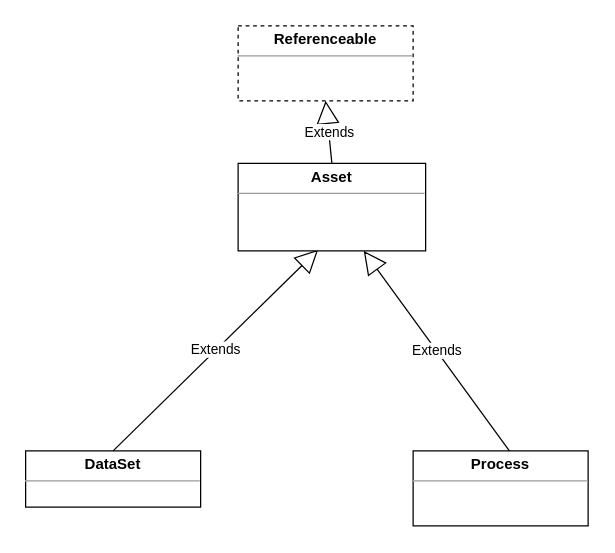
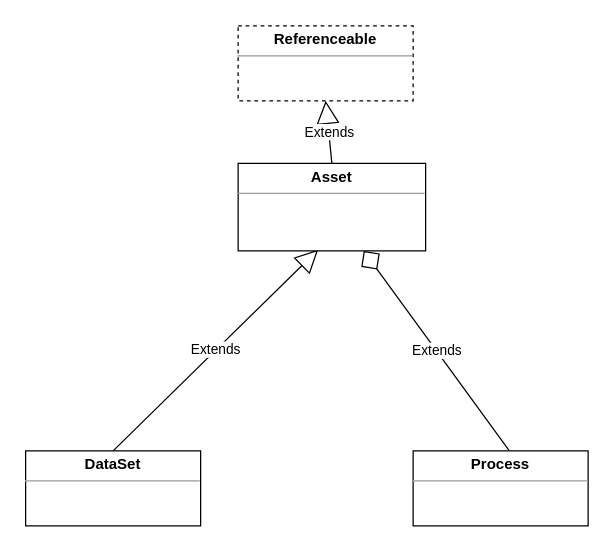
(378, 270) -> (377, 269)
(113, 479) -> (113, 488)
